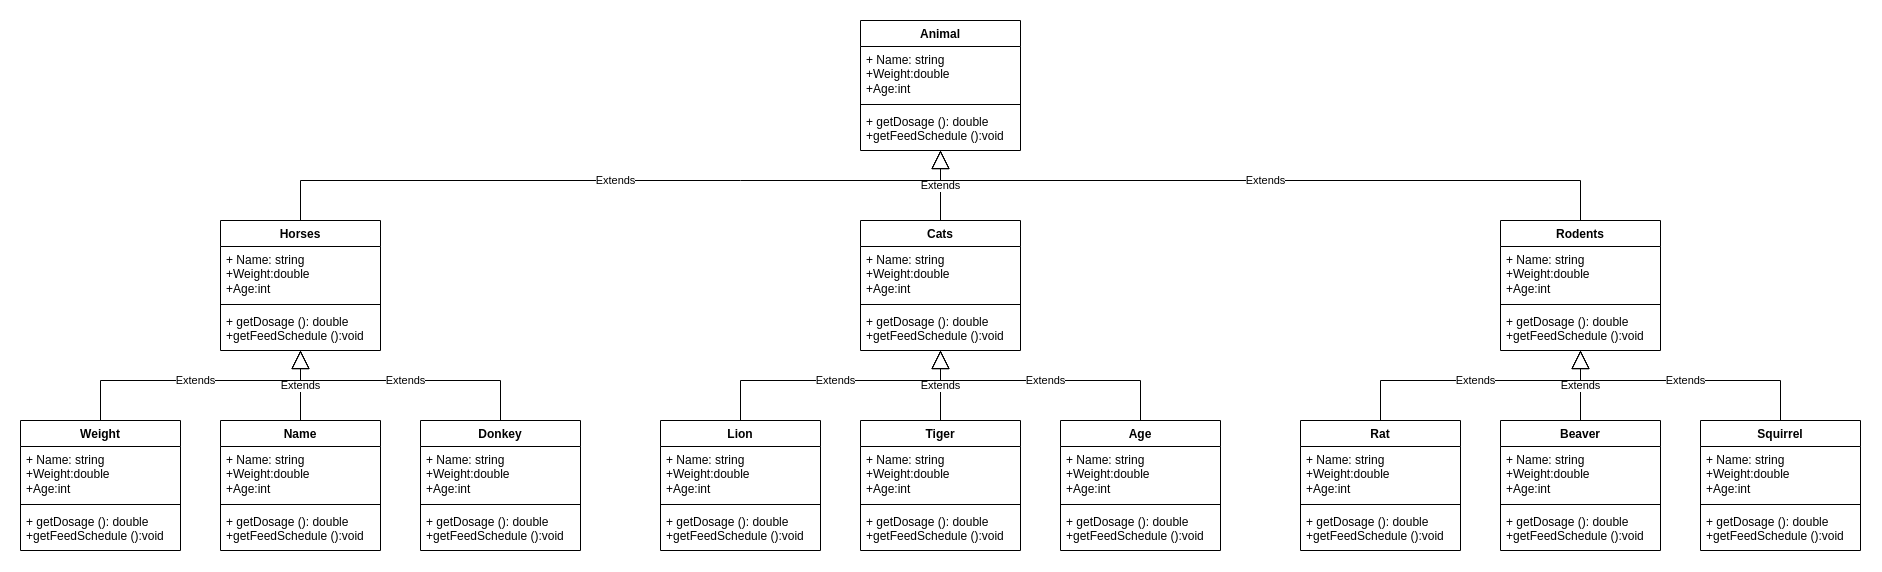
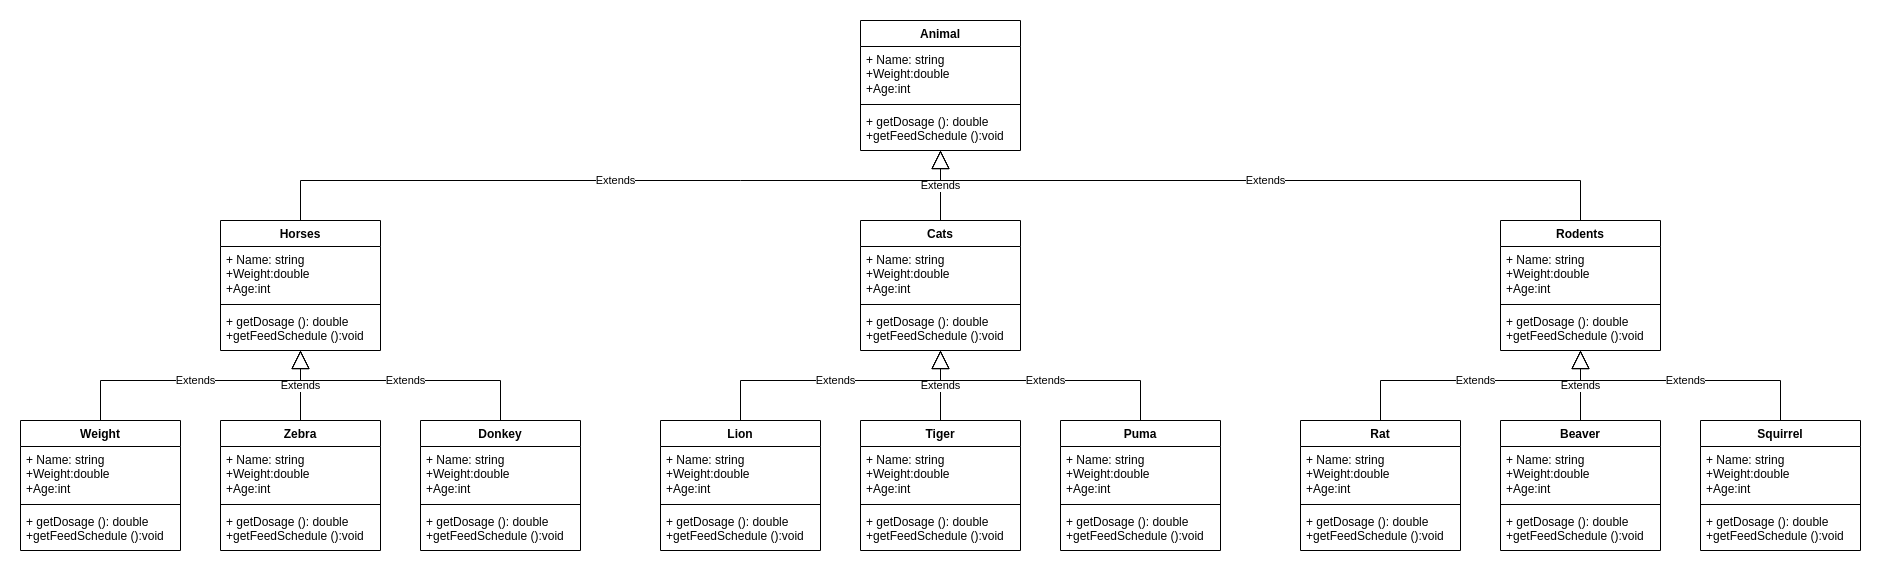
(301, 435) -> (301, 435)
(1141, 435) -> (1141, 435)
